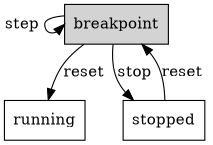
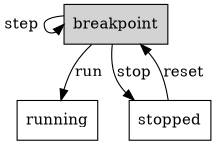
(87, 72) -> (92, 72)
